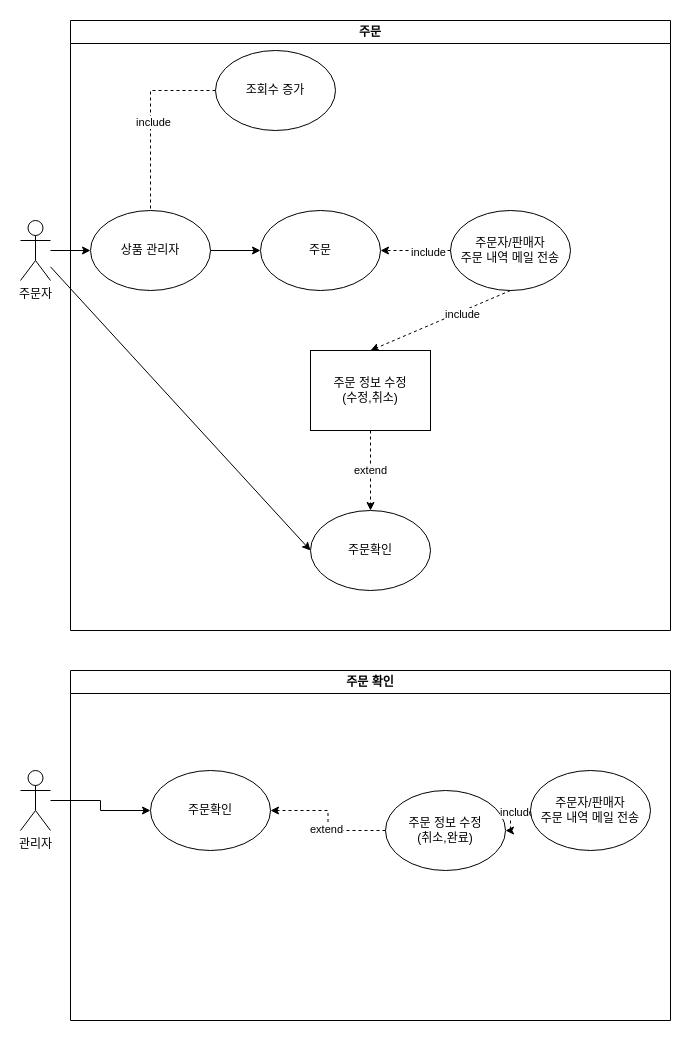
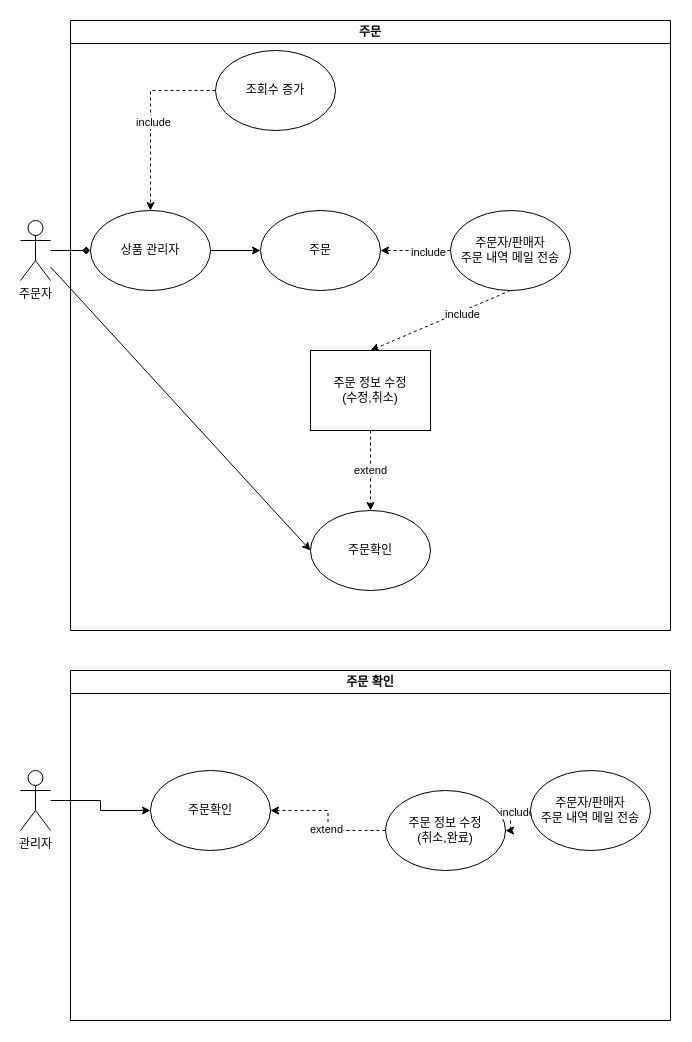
(151, 206) -> (151, 202)
(82, 251) -> (82, 251)
